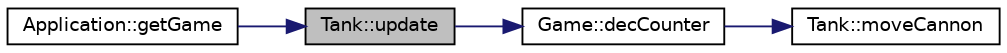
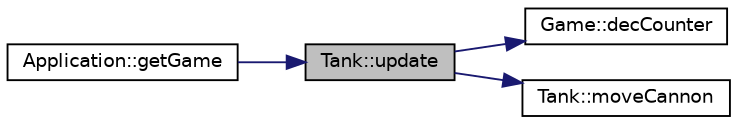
(748, 26) -> (479, 77)
